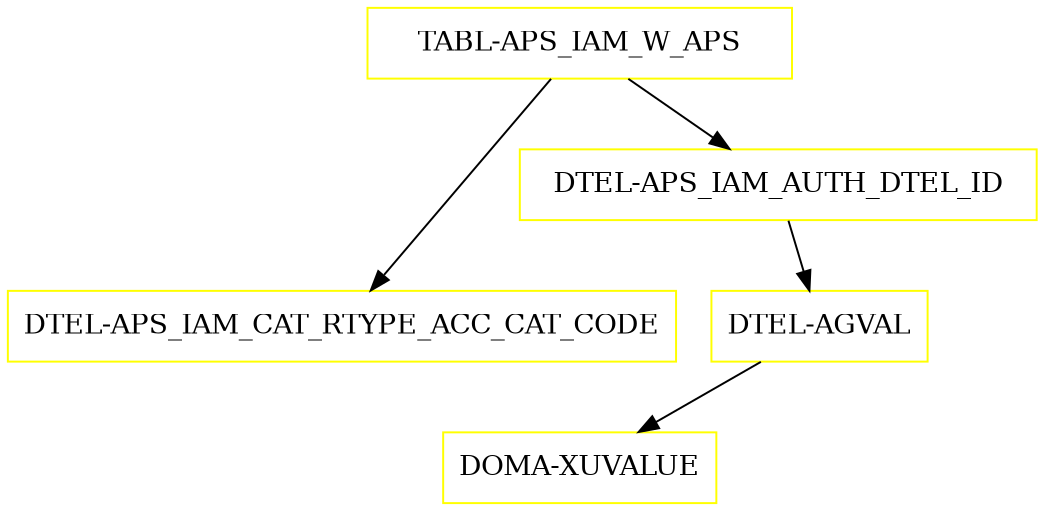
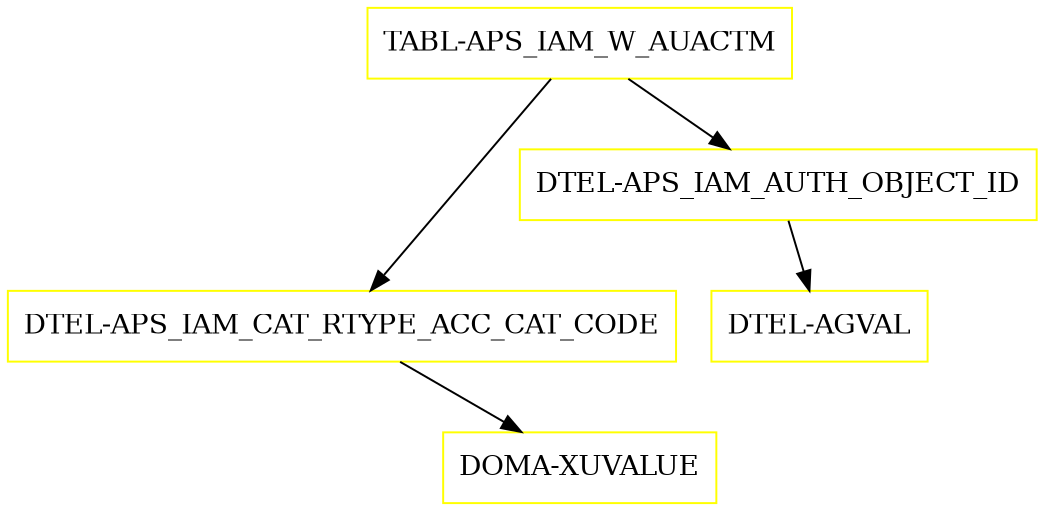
(580, 43) -> (580, 43)
(778, 185) -> (778, 185)
(708, 392) -> (452, 392)
